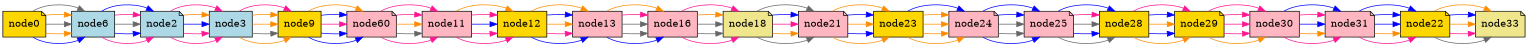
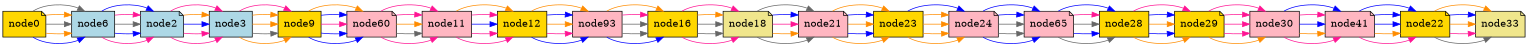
(597, 24) -> (597, 24)
(673, 24) -> (673, 24)
(1049, 24) -> (1049, 24)
(1350, 24) -> (1350, 24)
